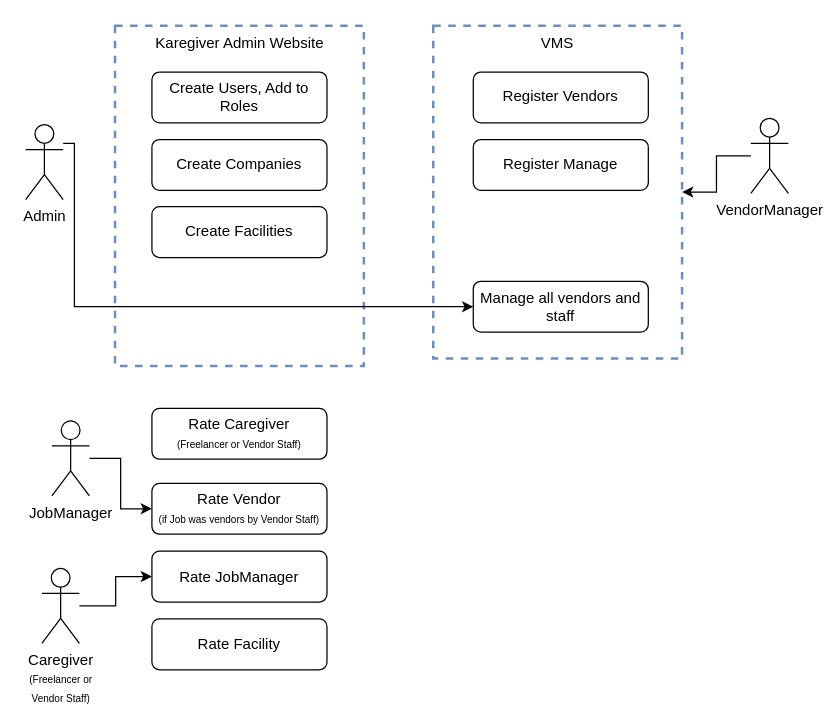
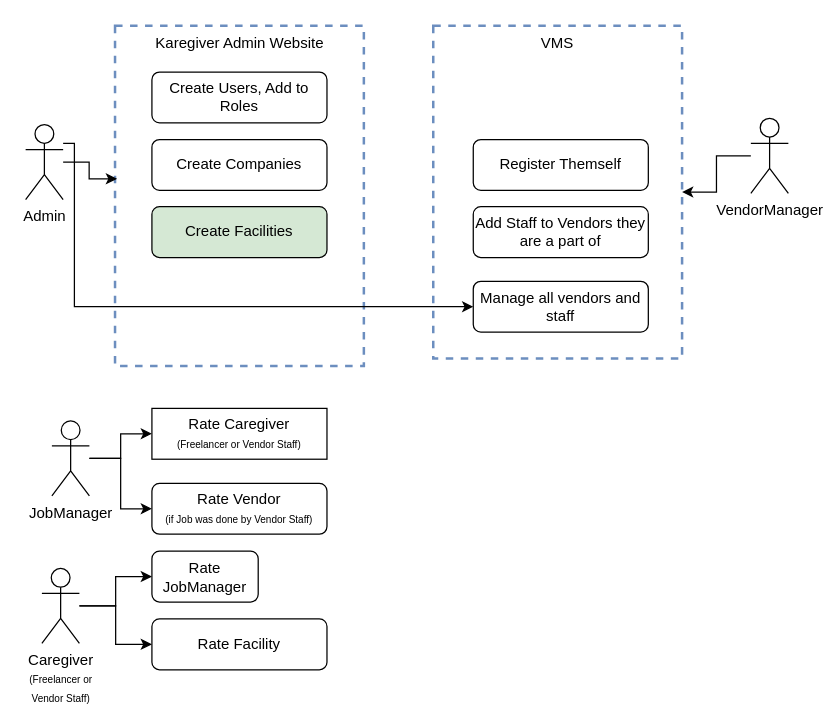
(561, 97) -> none
(561, 164) -> (561, 164)
none -> (89, 167)
(239, 232) -> (239, 232)
none -> (561, 232)
none -> (121, 434)
(239, 434) -> (239, 434)
(239, 508) -> (239, 508)
(239, 576) -> (205, 576)
none -> (116, 639)
